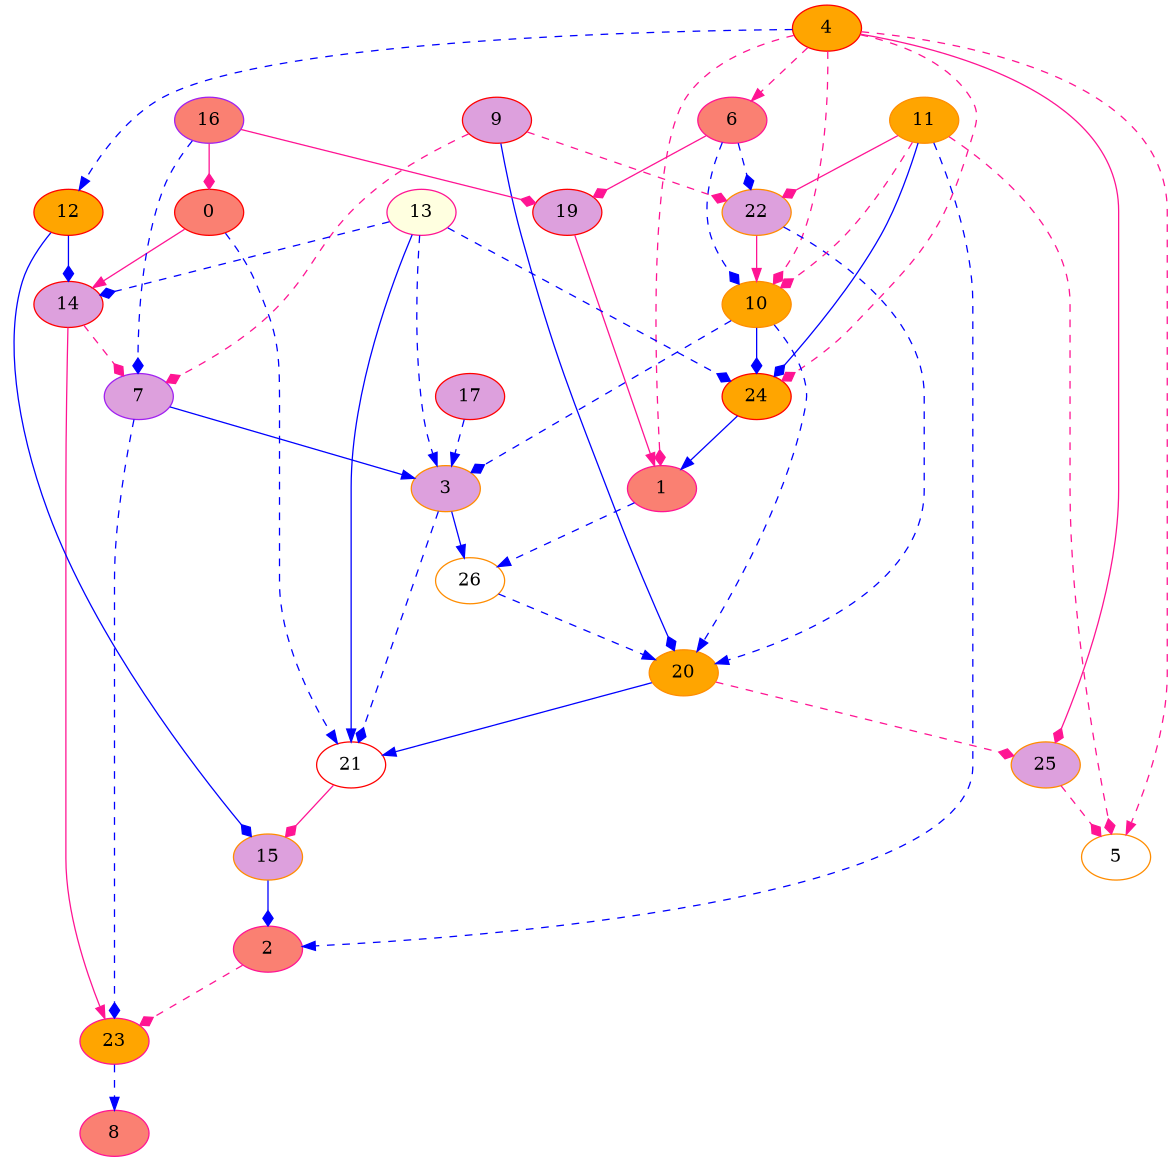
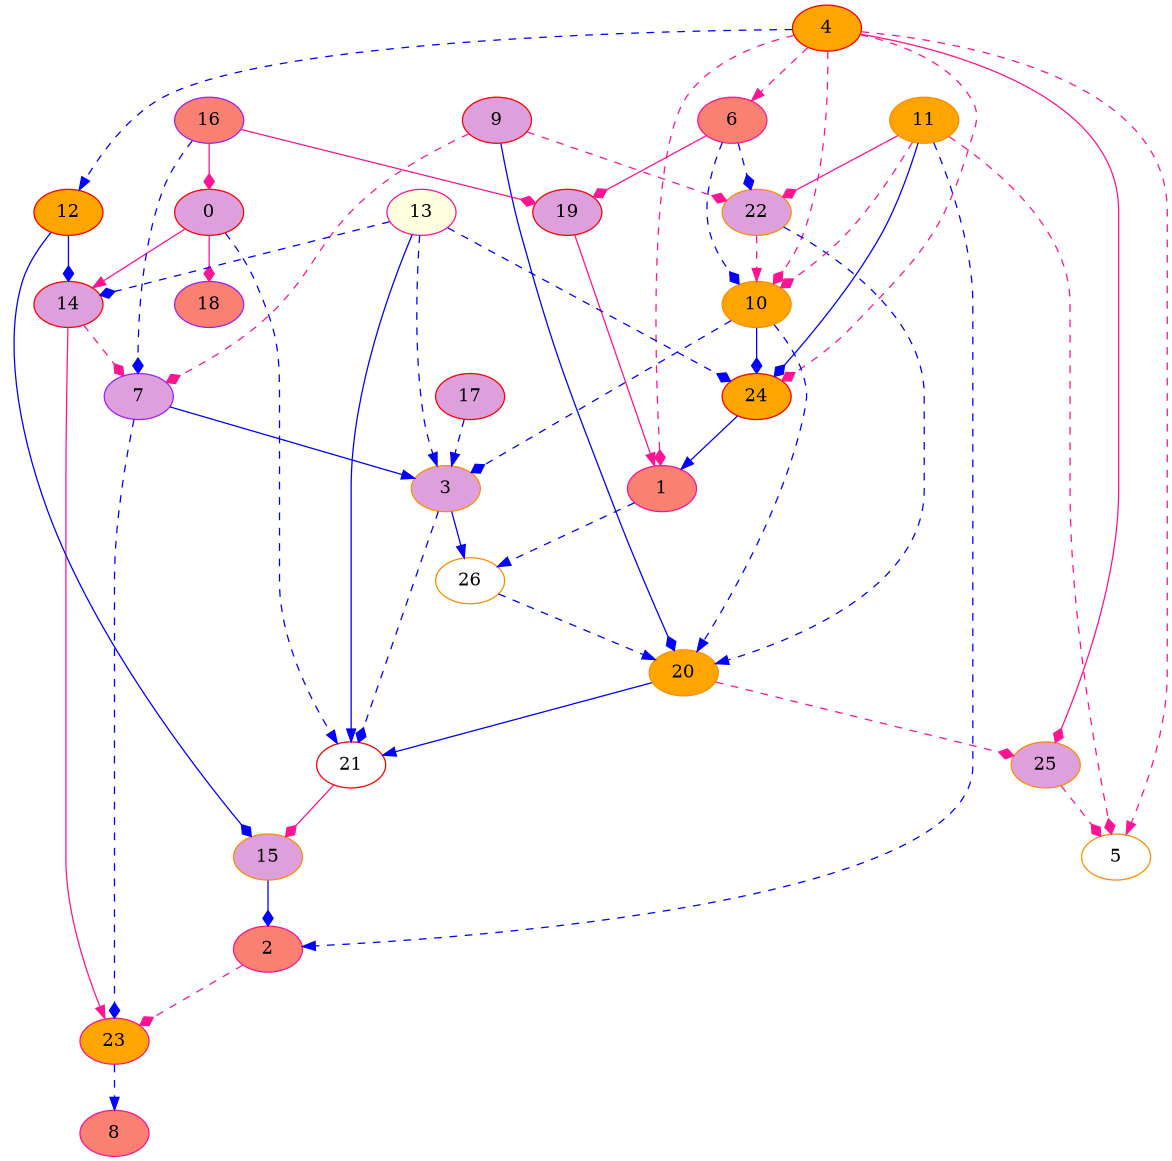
(209, 212) -> (209, 212)
(757, 252) -> (757, 252)
none -> (209, 304)
